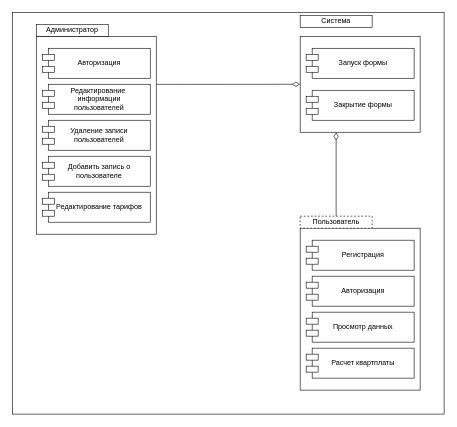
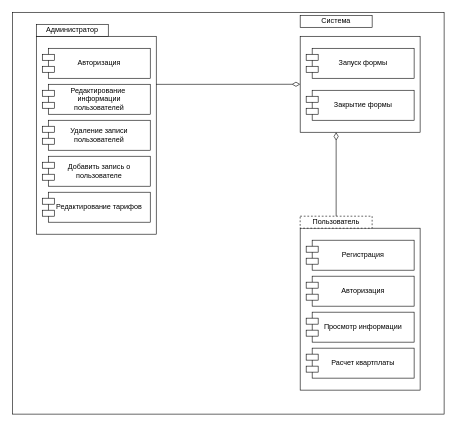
(363, 327) -> (363, 327)
